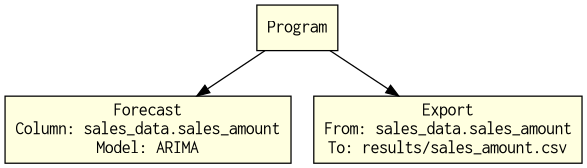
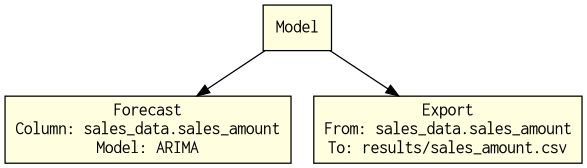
(297, 28) -> (297, 28)
